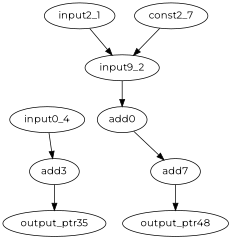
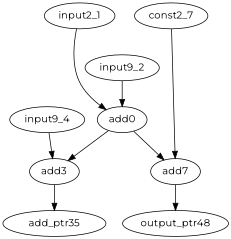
(99, 39) -> (76, 71)
(149, 39) -> (173, 90)
(47, 120) -> (47, 120)
none -> (91, 143)
(54, 223) -> (54, 223)
